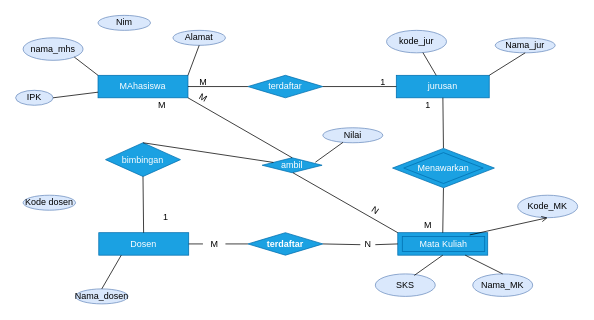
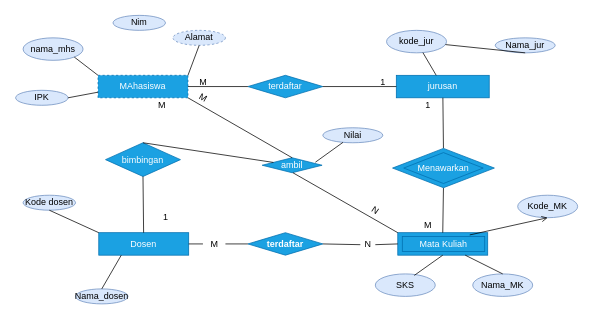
(124, 23) -> (139, 23)
(199, 38) -> (199, 38)
(507, 64) -> (485, 49)
(143, 87) -> (143, 87)
(34, 98) -> (42, 98)
none -> (74, 222)
